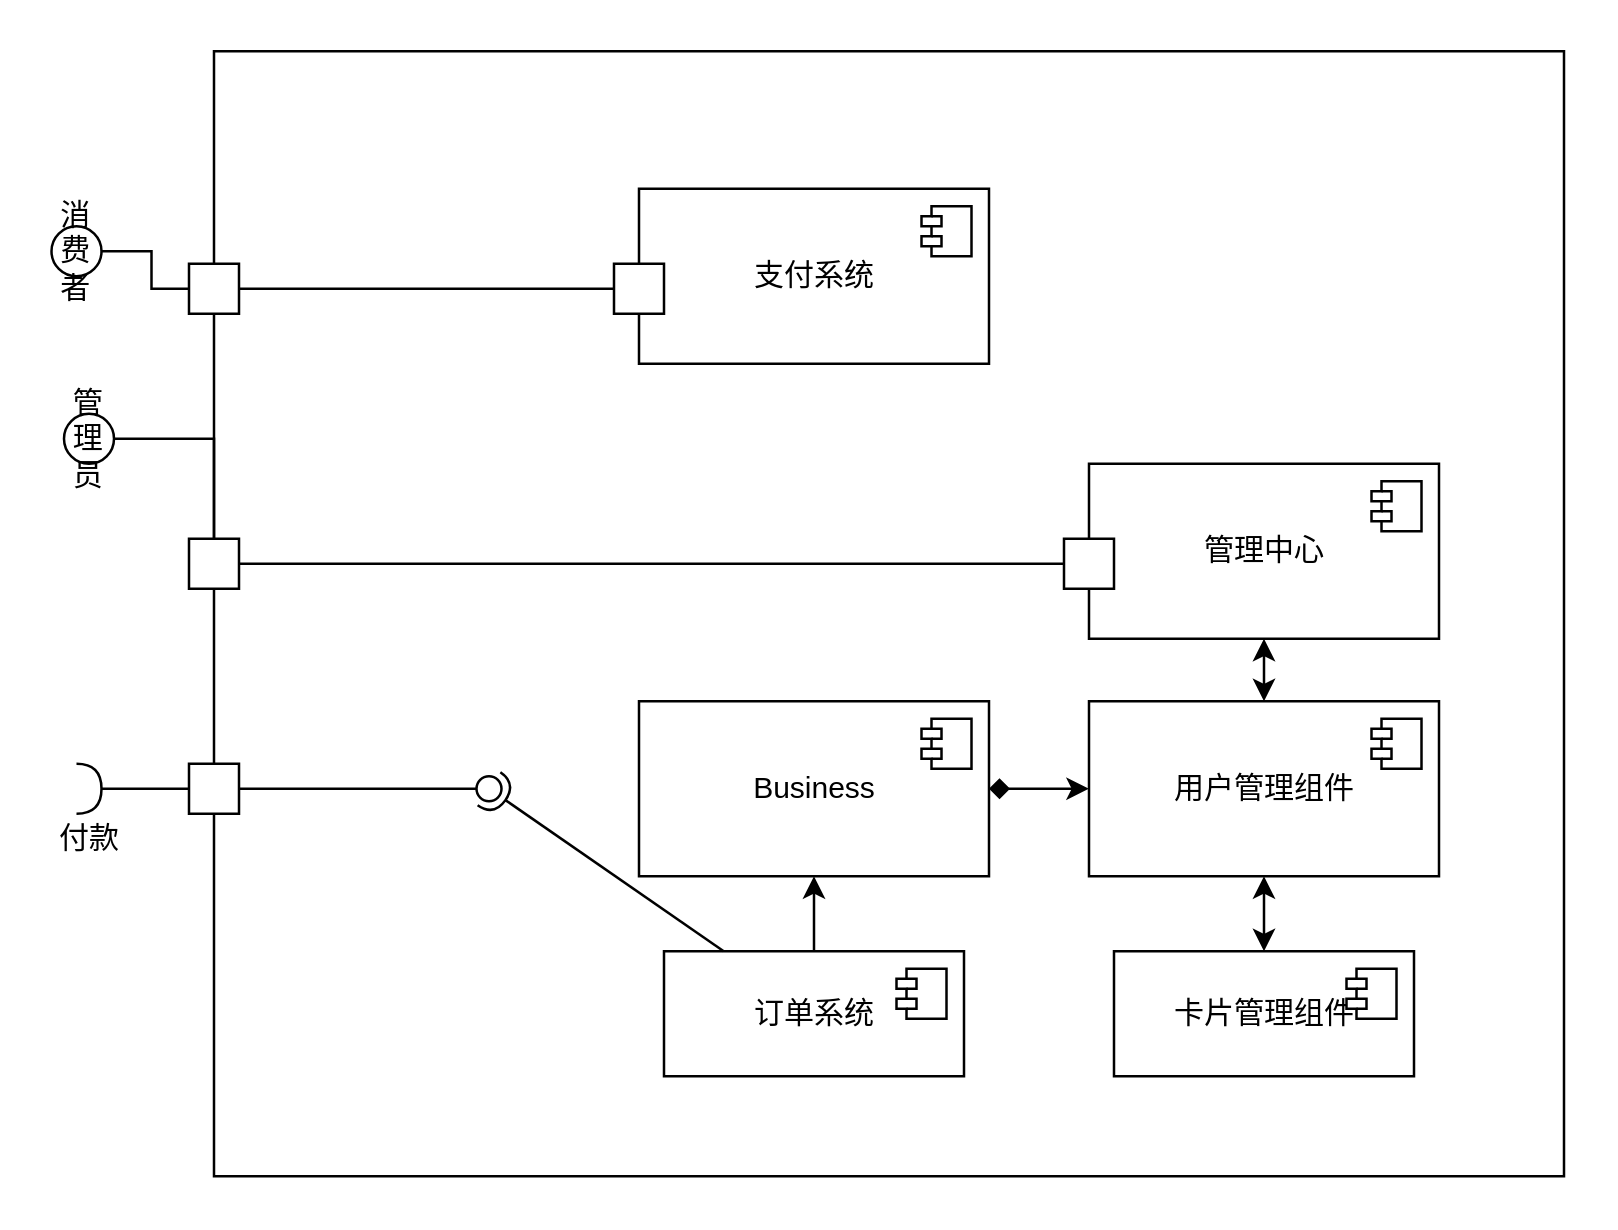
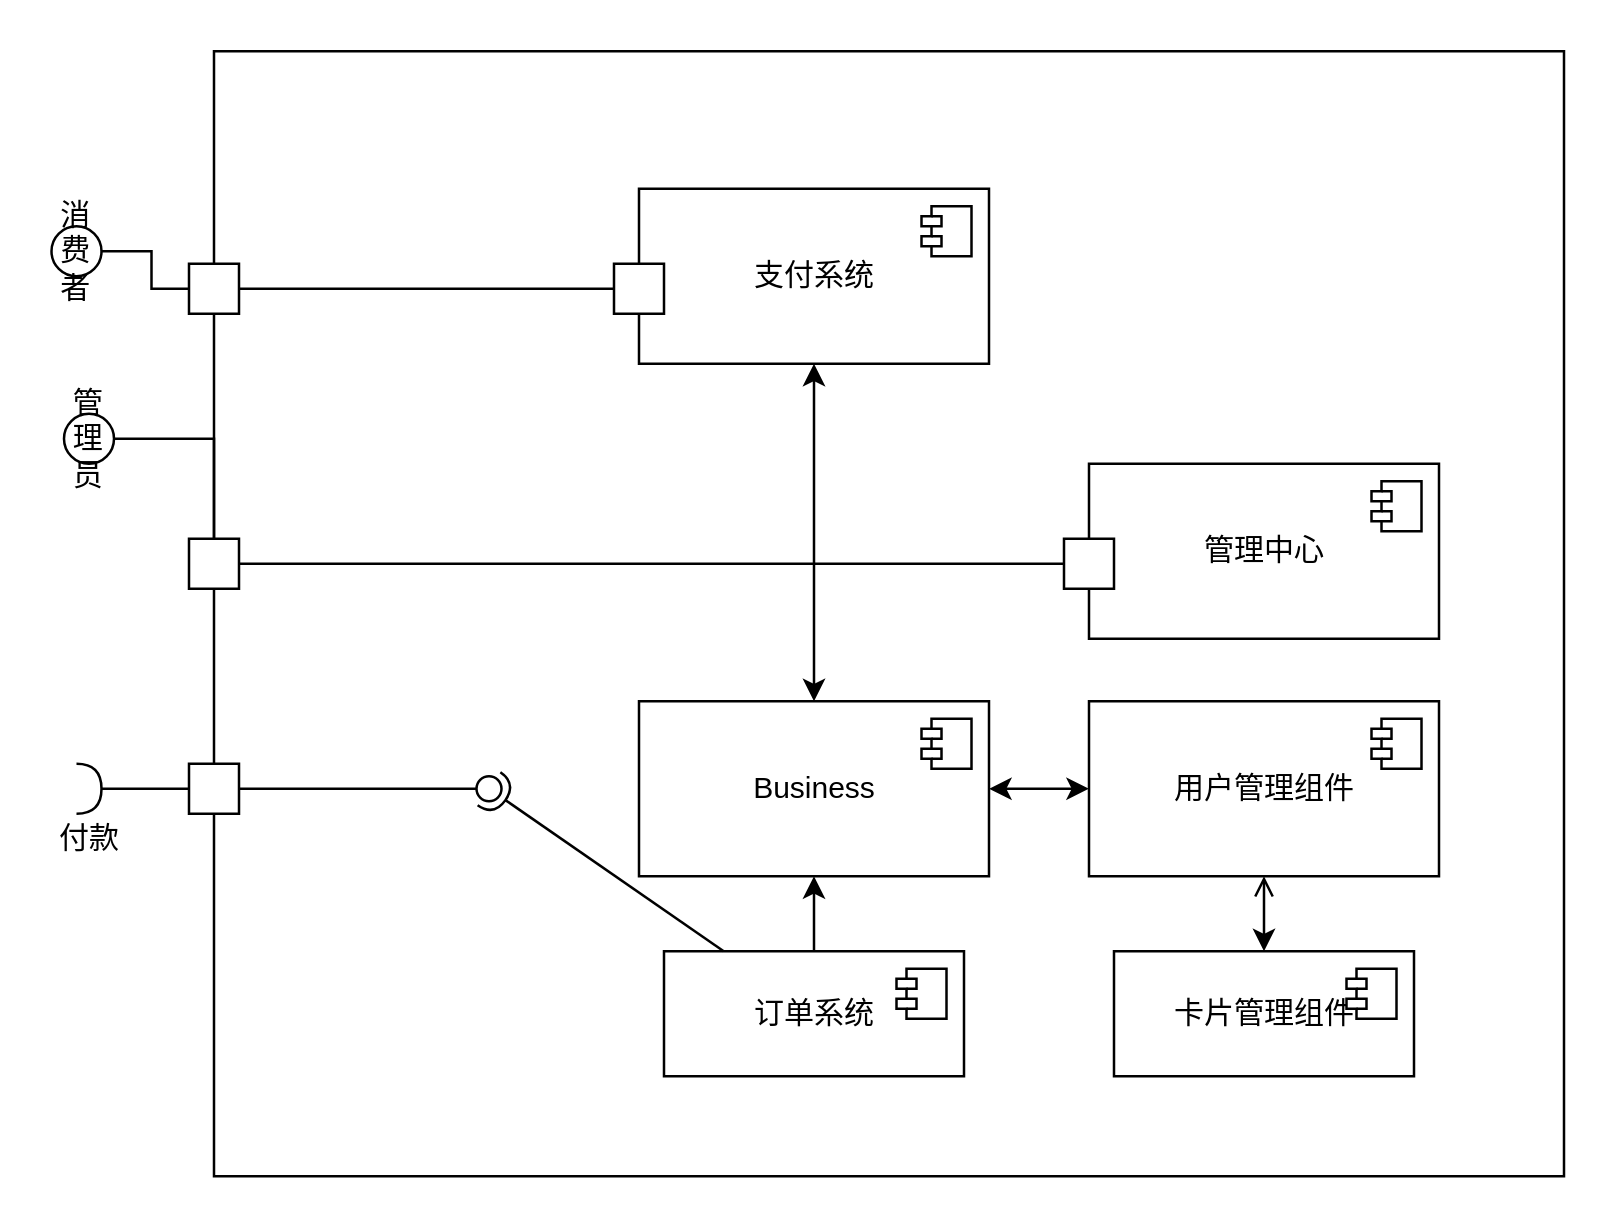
none -> (814, 470)
(1264, 670) -> none
(1009, 789) -> (1007, 789)
(1264, 894) -> (1264, 890)
